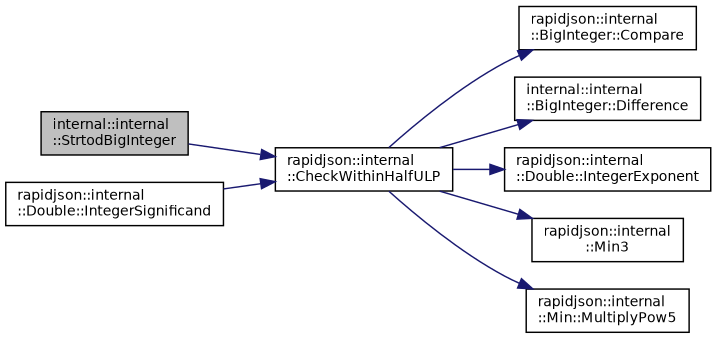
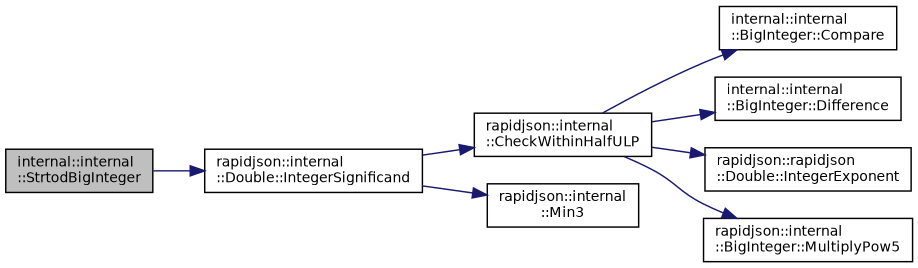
(608, 28) -> (808, 28)
(225, 149) -> (172, 171)
(608, 169) -> (808, 169)
(479, 203) -> (447, 189)
(608, 311) -> (808, 240)
